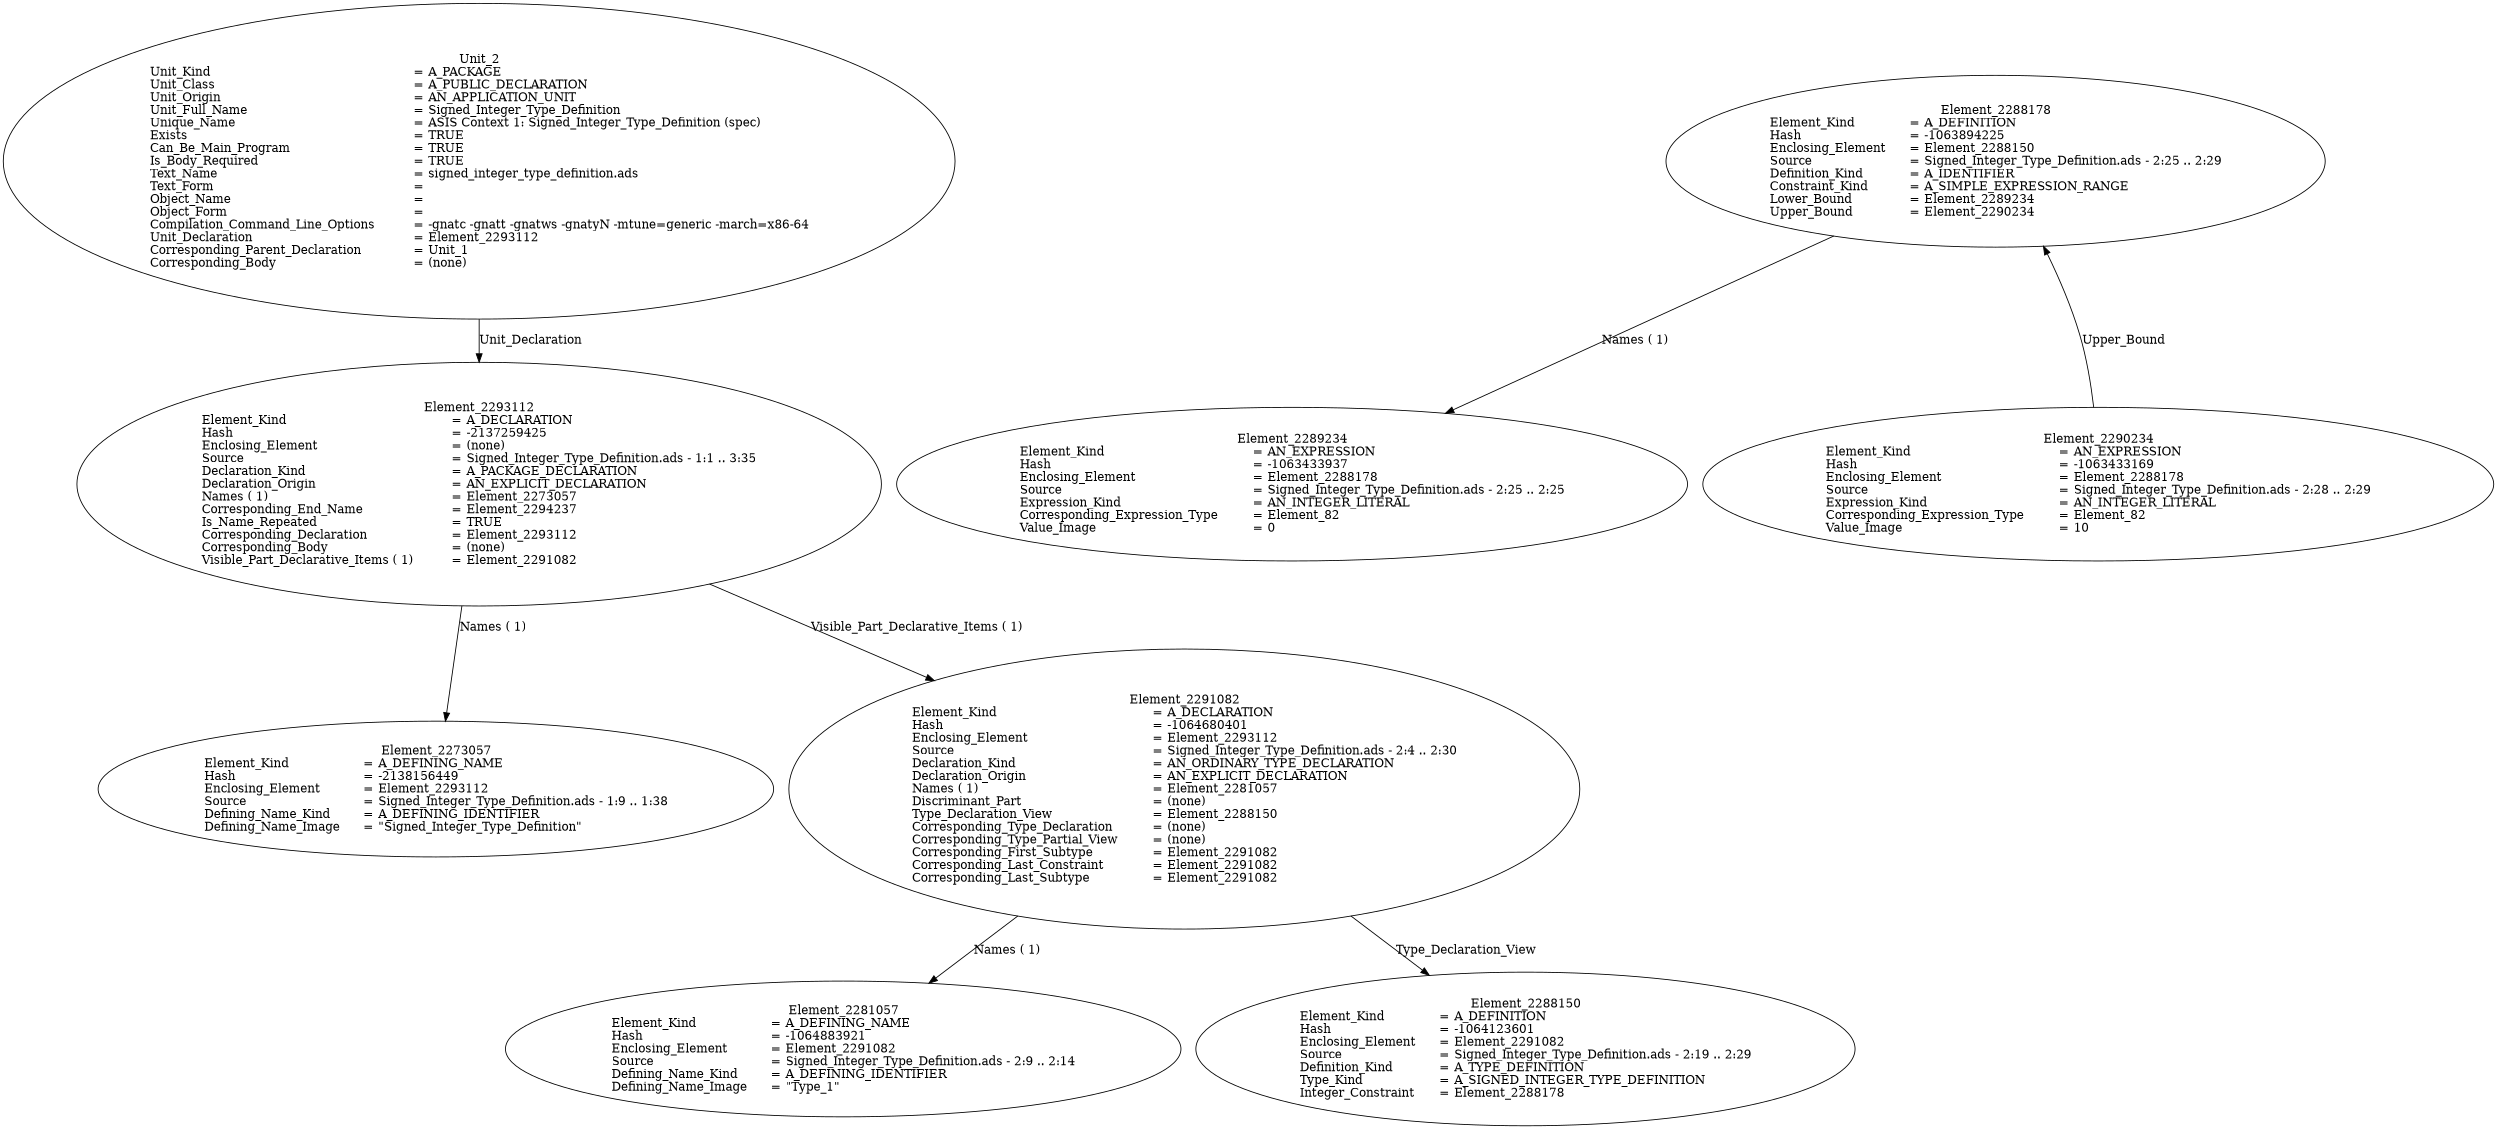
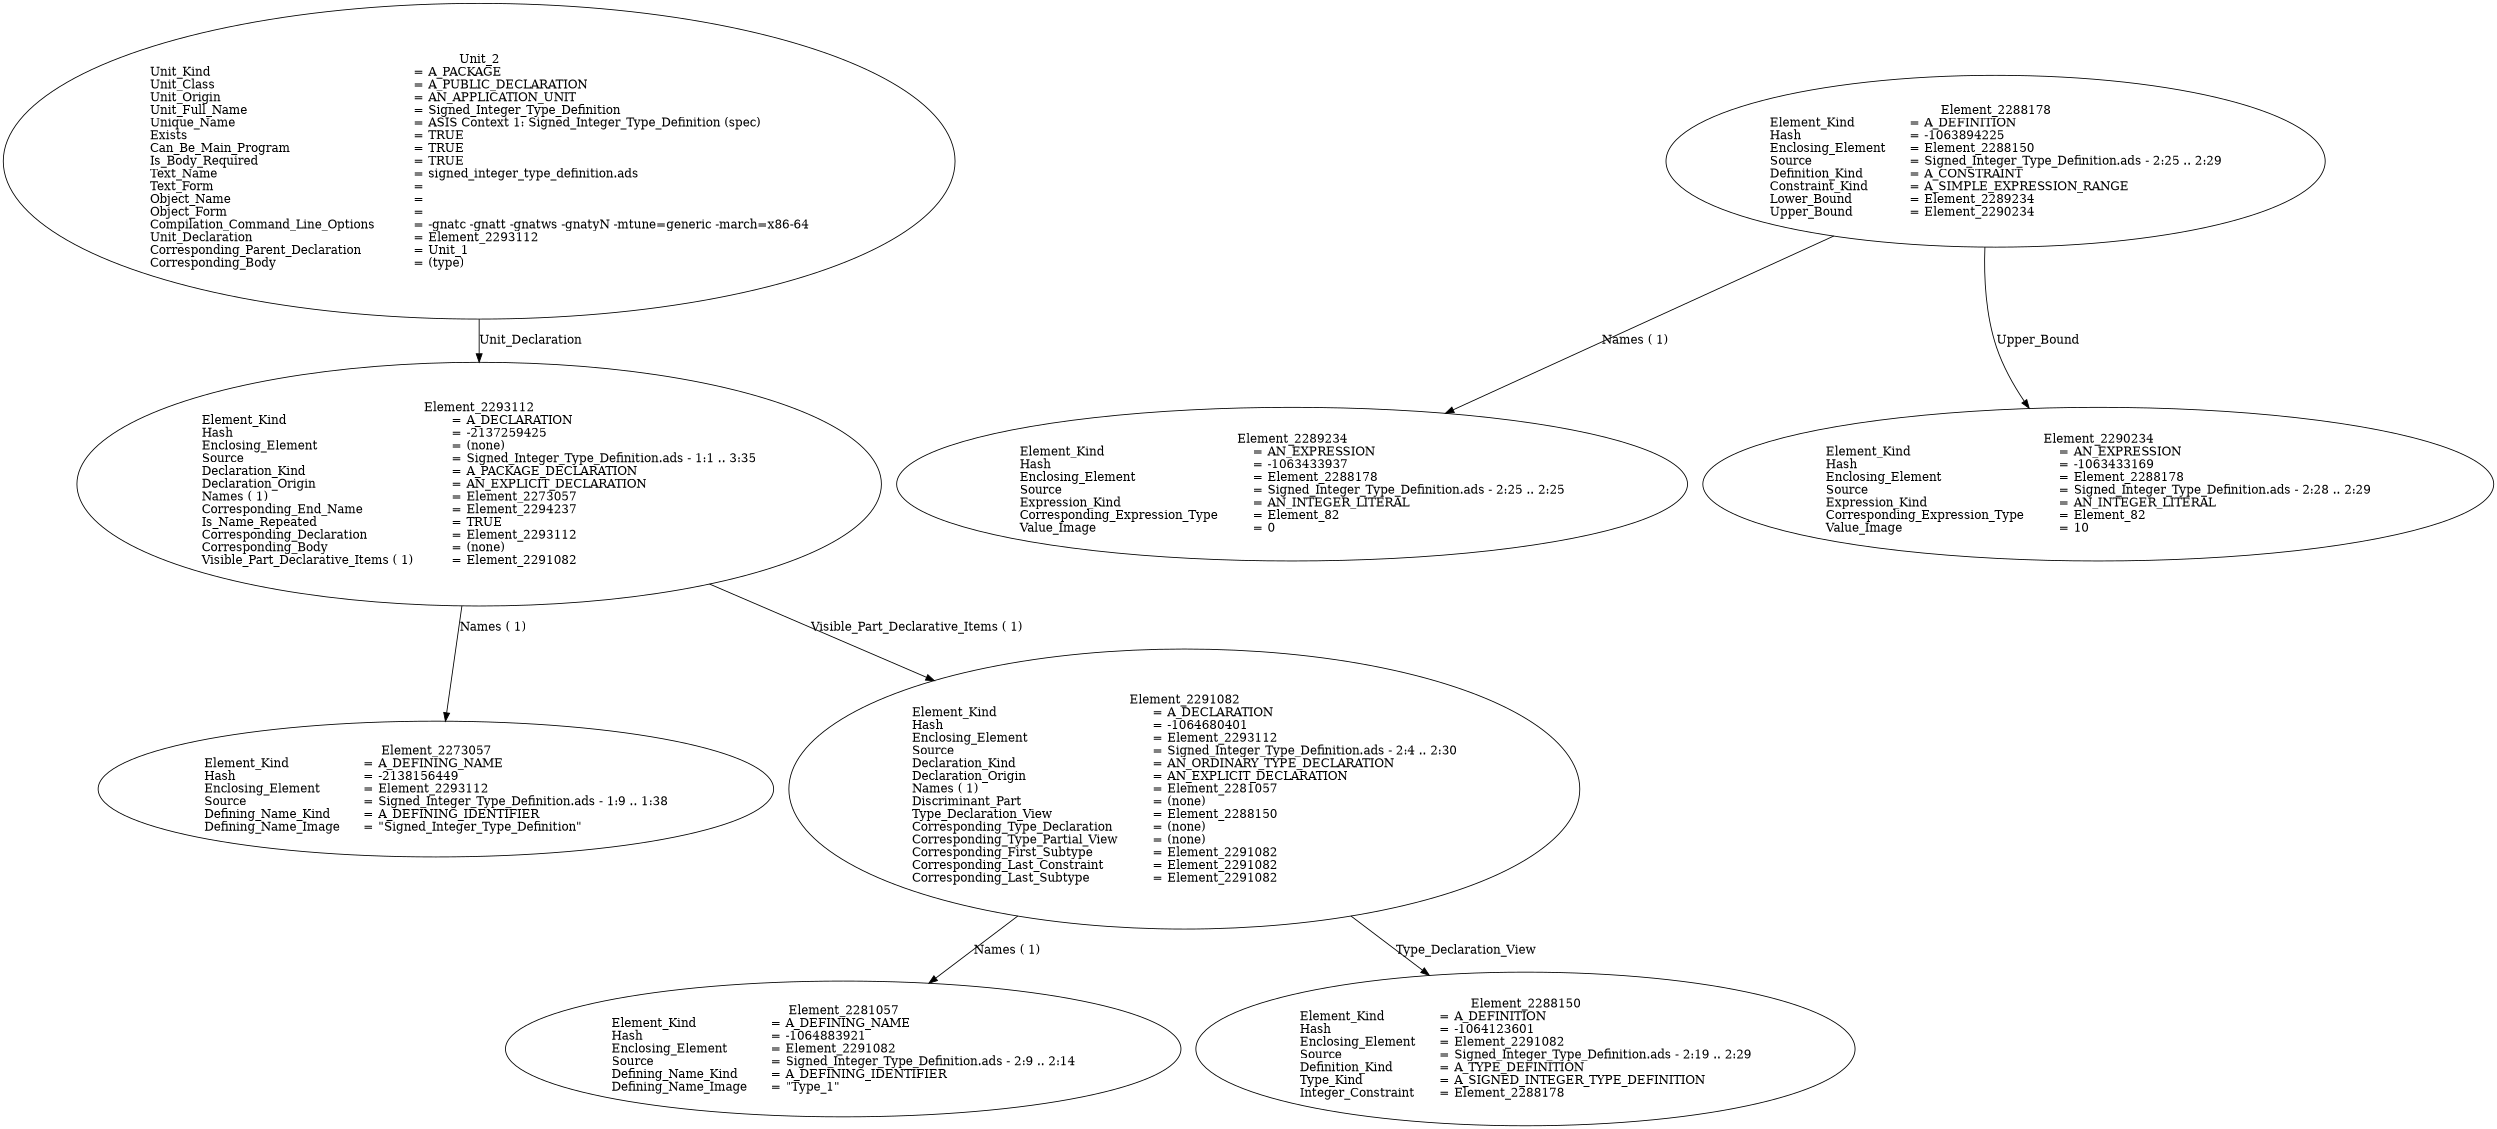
(1969, 174) -> (1974, 174)
(448, 263) -> (446, 263)
(2078, 328) -> (1991, 328)
